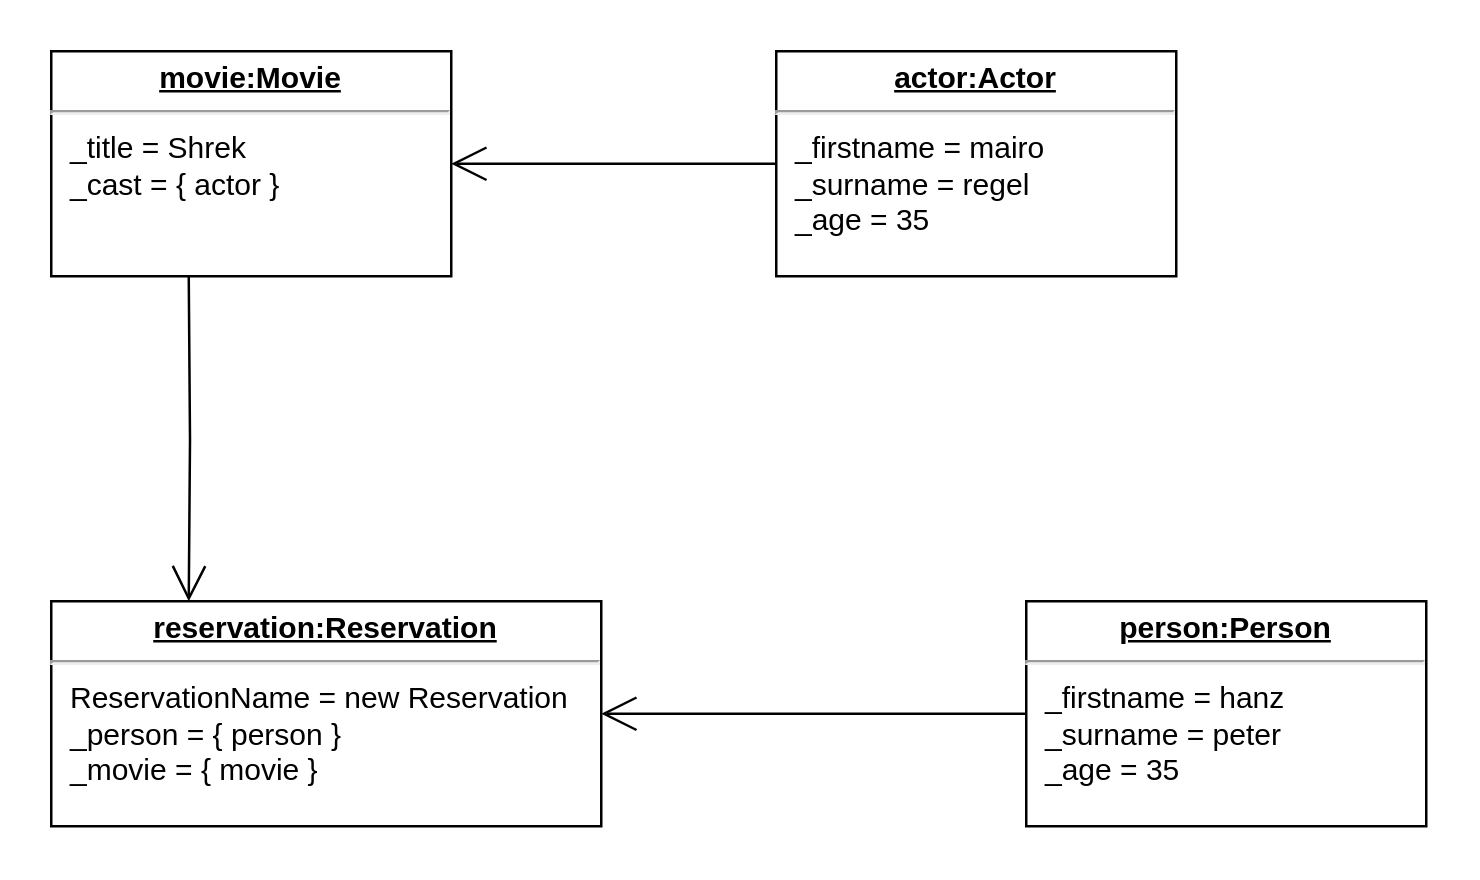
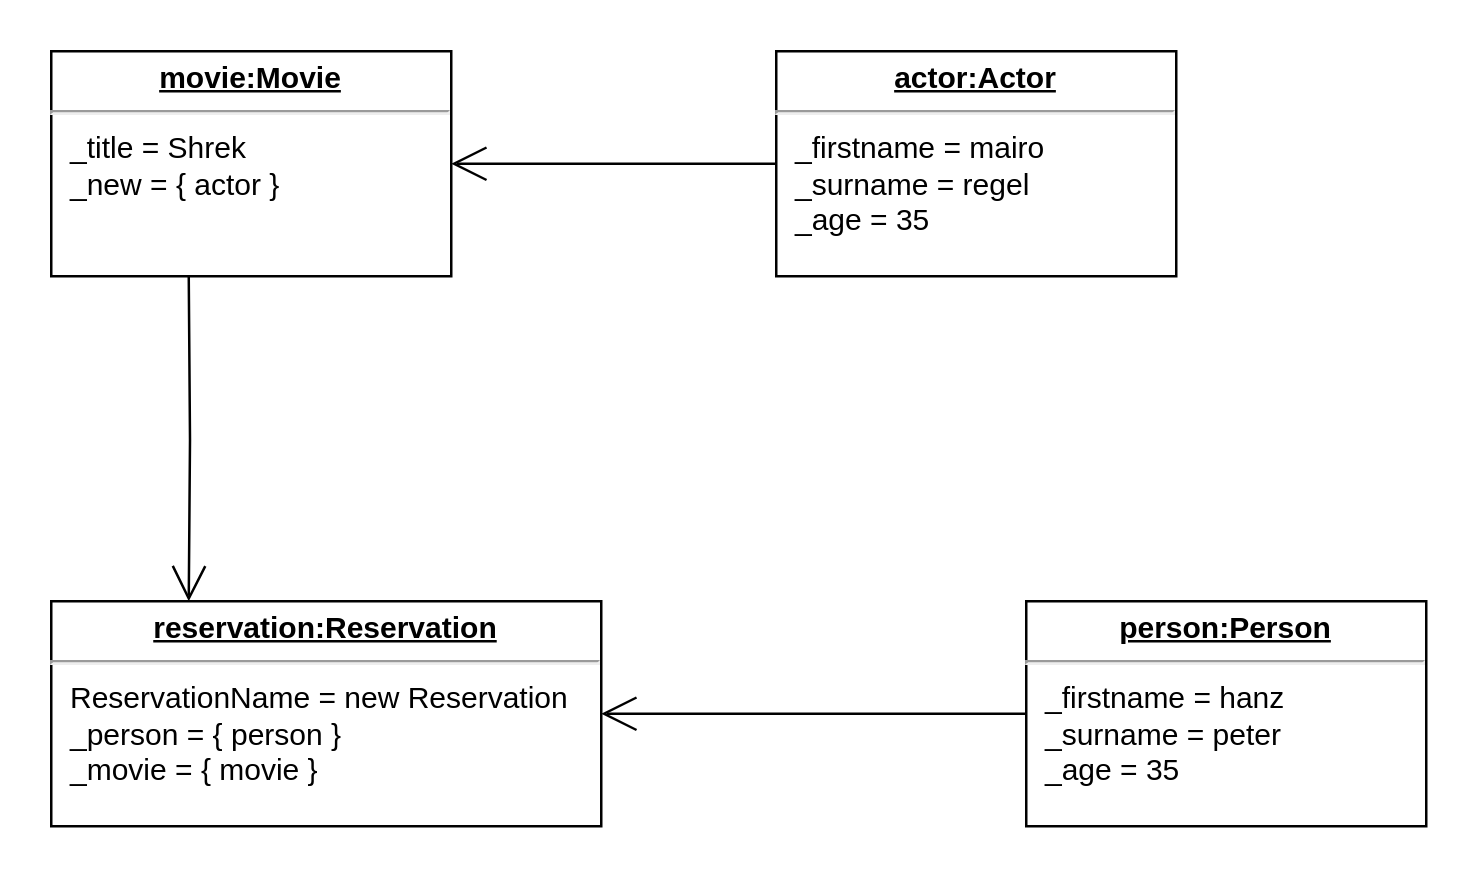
(178, 105) -> (170, 105)
